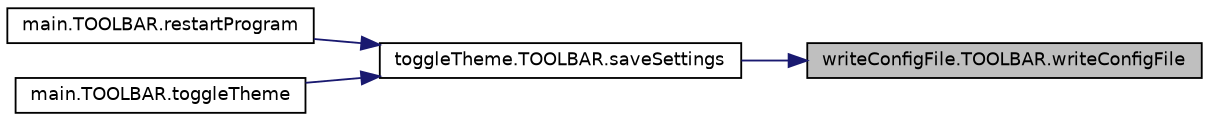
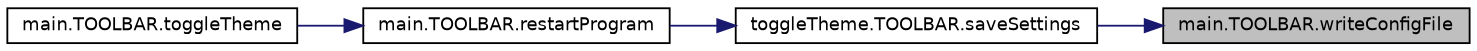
(1005, 61) -> (1316, 26)
(333, 80) -> (321, 26)
